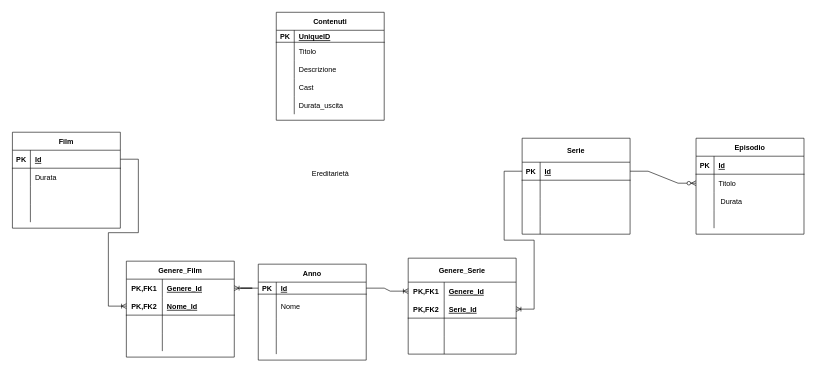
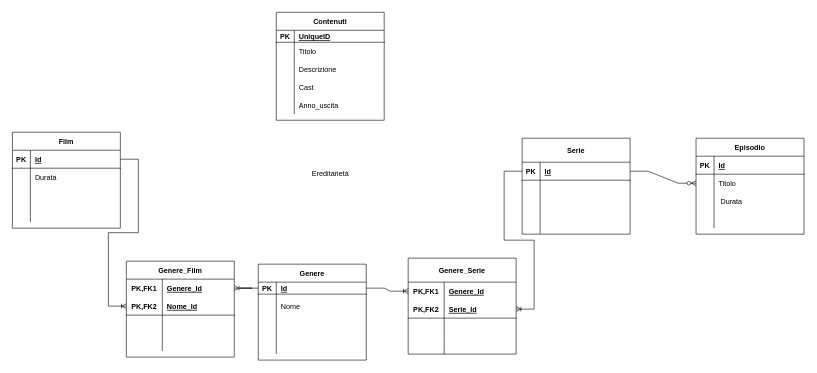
(324, 106) -> (320, 106)
(312, 274) -> (312, 274)
